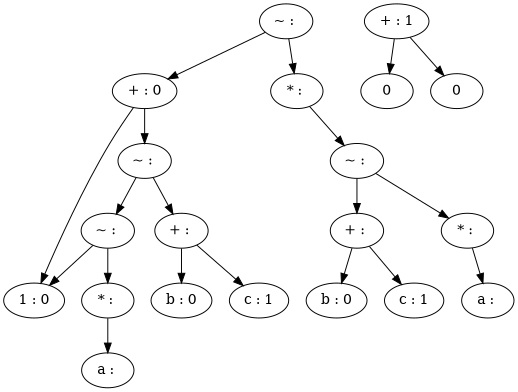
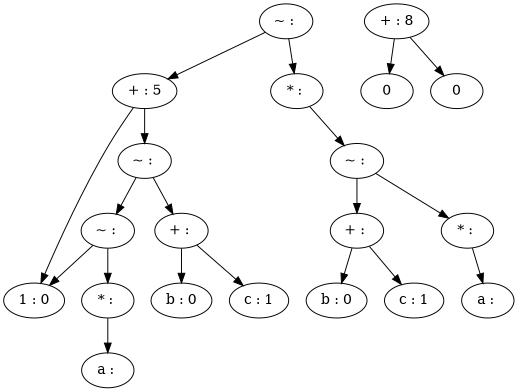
(397, 21) -> (397, 21)
(145, 91) -> (145, 91)
